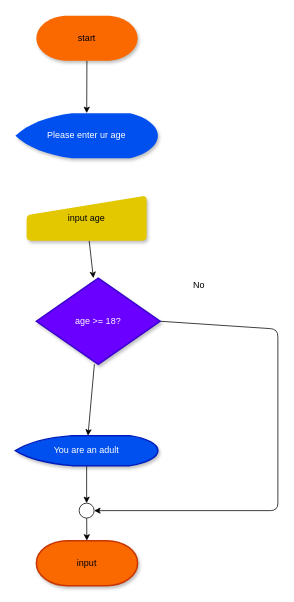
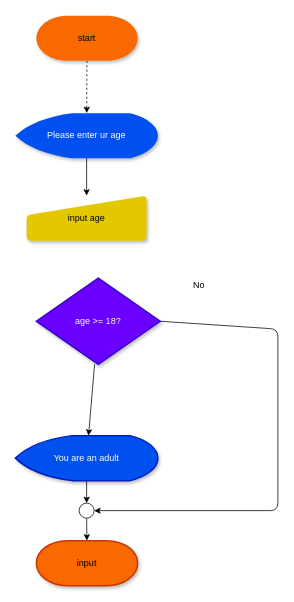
(87, 84) -> (87, 84)
none -> (87, 174)
(91, 257) -> none
(87, 450) -> (87, 458)
